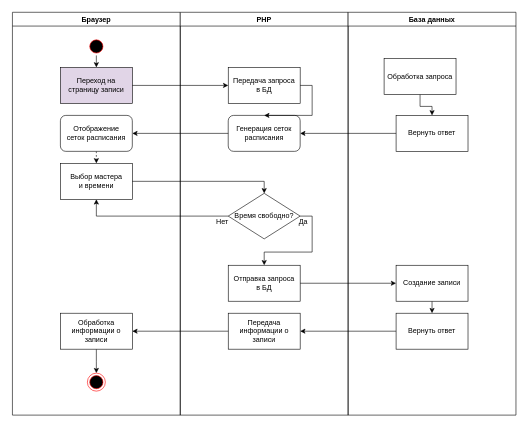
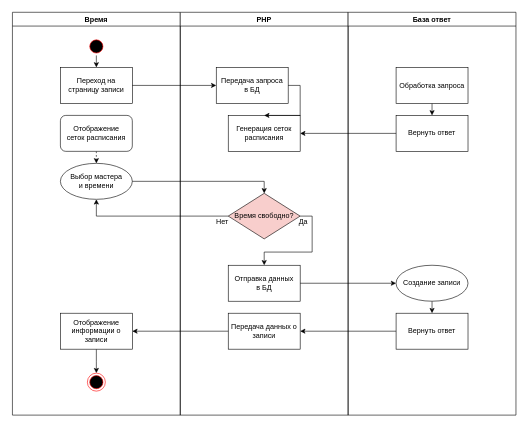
(96, 20) -> (96, 20)
(432, 20) -> (432, 20)
(420, 77) -> (432, 86)
(96, 86) -> (96, 86)
(264, 86) -> (252, 86)
(182, 134) -> none
(264, 134) -> (264, 134)
(96, 182) -> (96, 182)
(264, 216) -> (264, 216)
(264, 284) -> (264, 284)
(432, 284) -> (432, 284)
(96, 332) -> (96, 332)
(264, 332) -> (264, 332)
